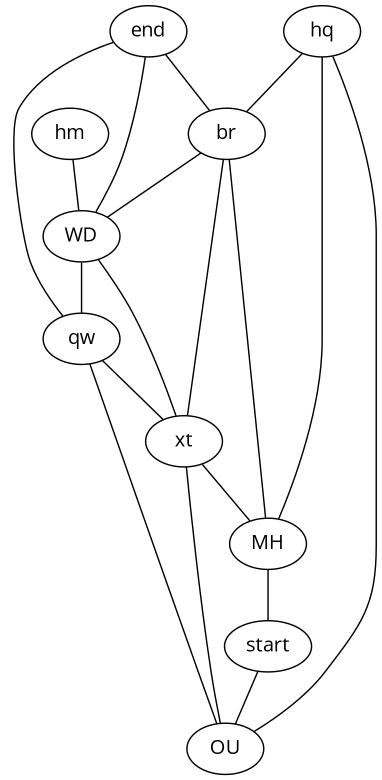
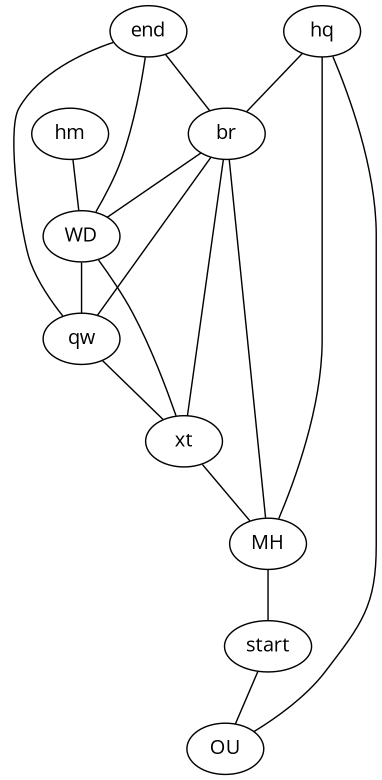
(153, 544) -> (154, 236)
(201, 595) -> none
